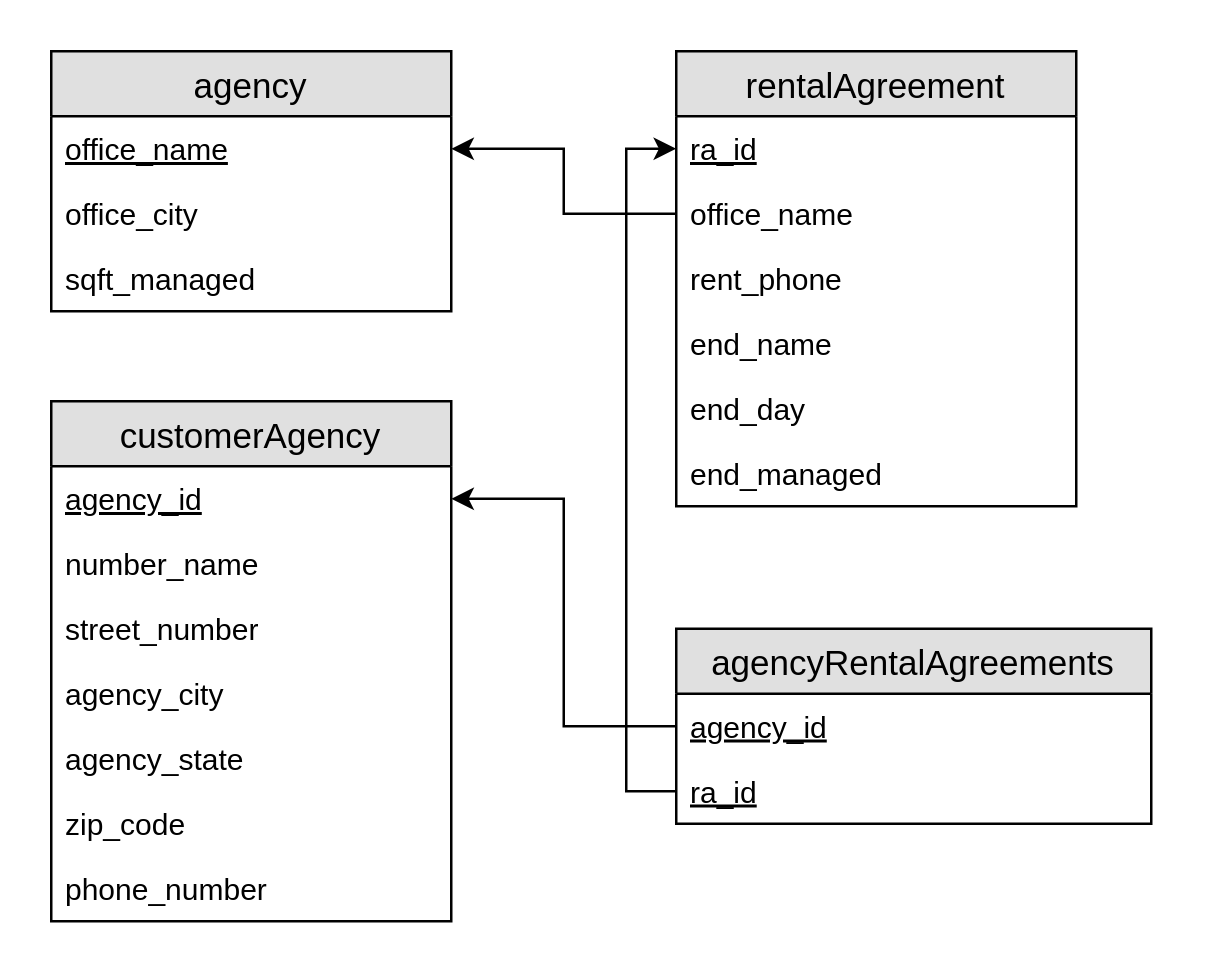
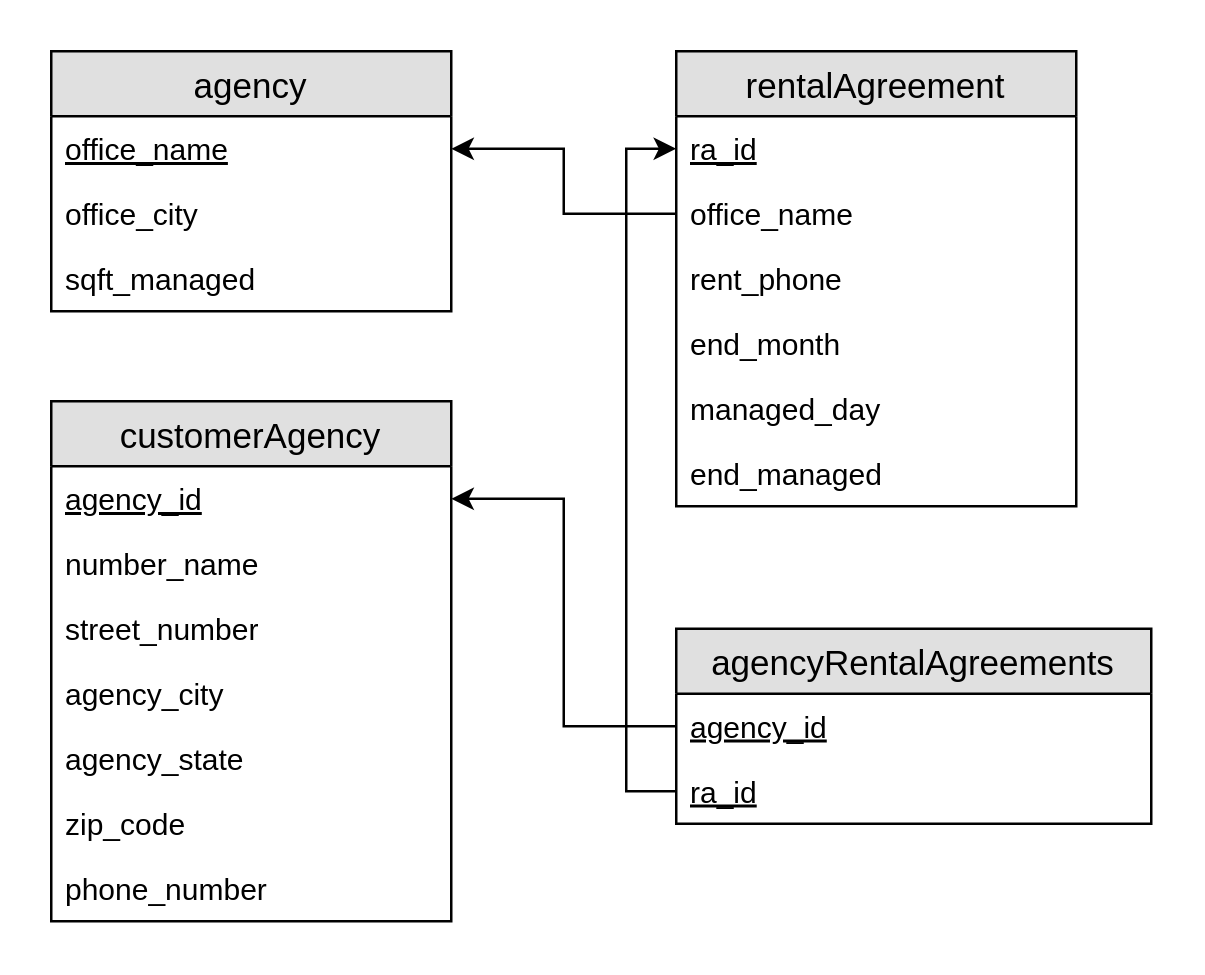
(757, 345) -> (766, 345)
(749, 410) -> (782, 410)
